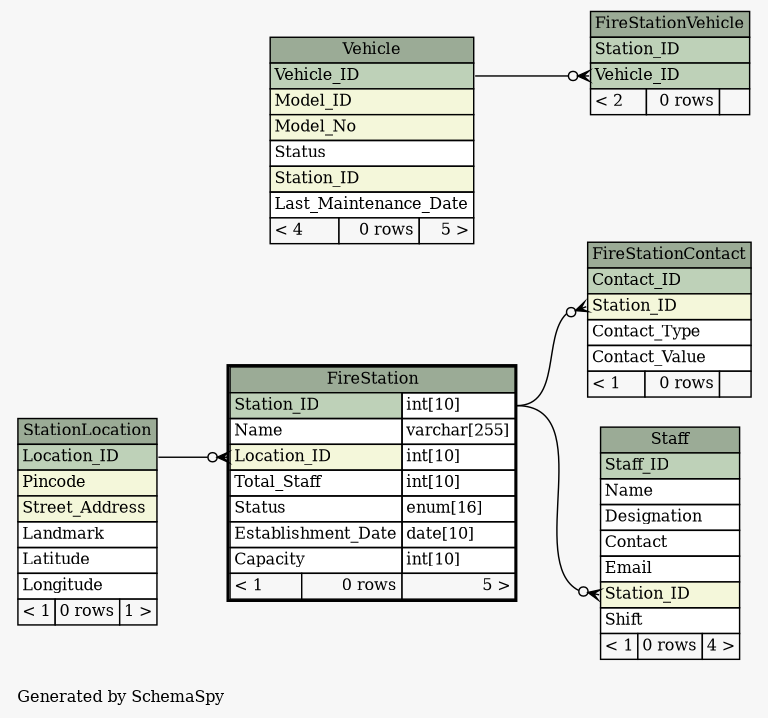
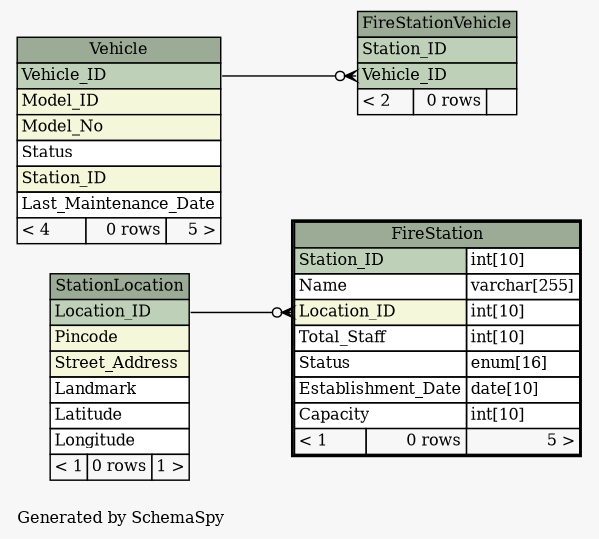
(669, 320) -> none
(669, 543) -> none
